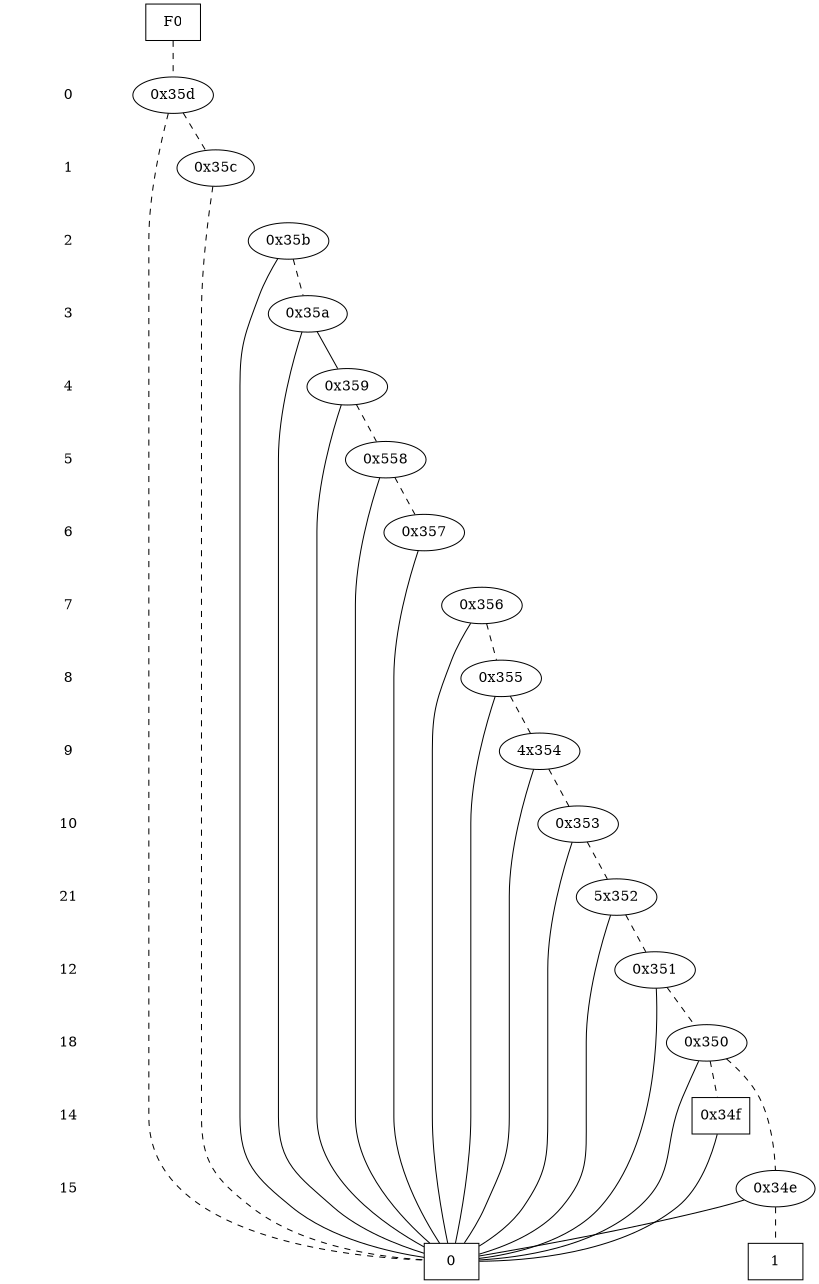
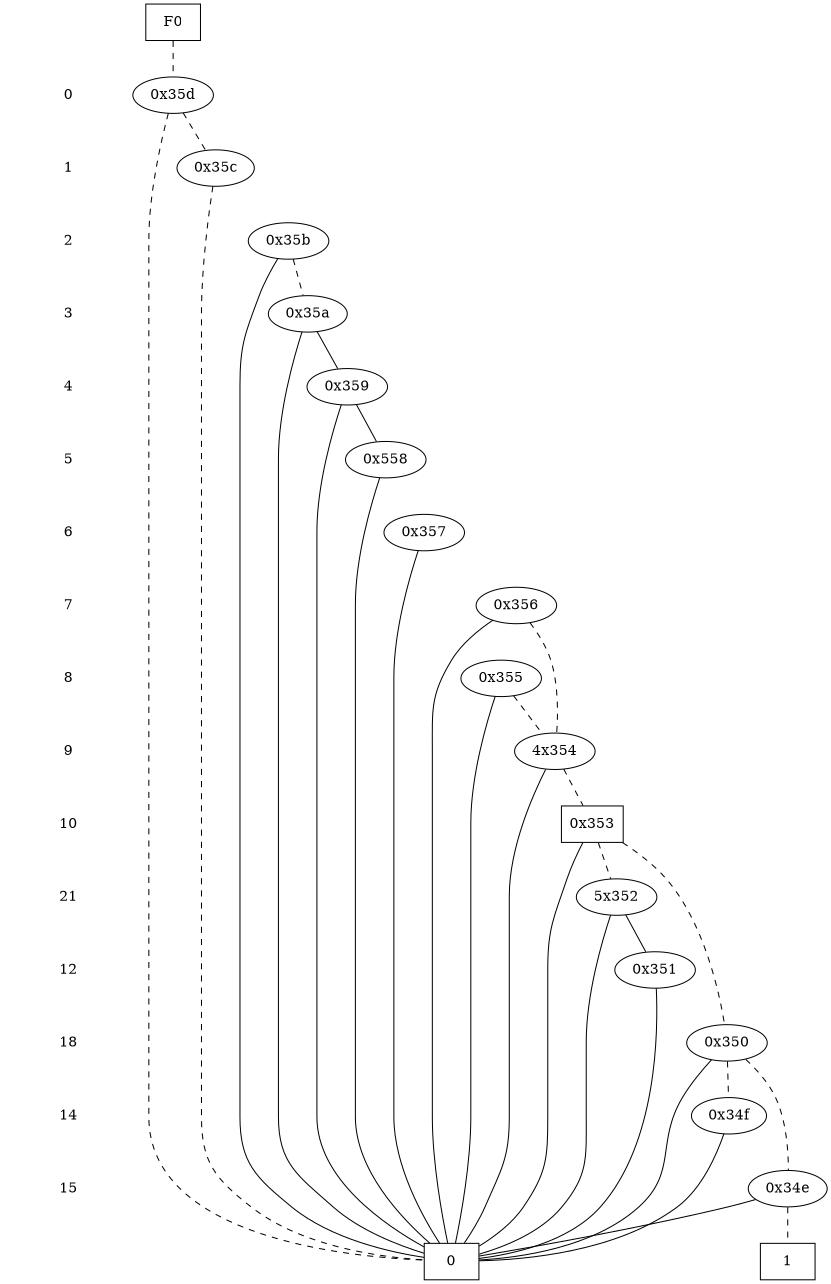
(366, 423) -> (366, 423)
(405, 496) -> none
(492, 642) -> (554, 675)
(578, 824) -> (592, 824)
(636, 933) -> (636, 933)
(681, 1006) -> (693, 922)
(721, 1116) -> (729, 1116)
